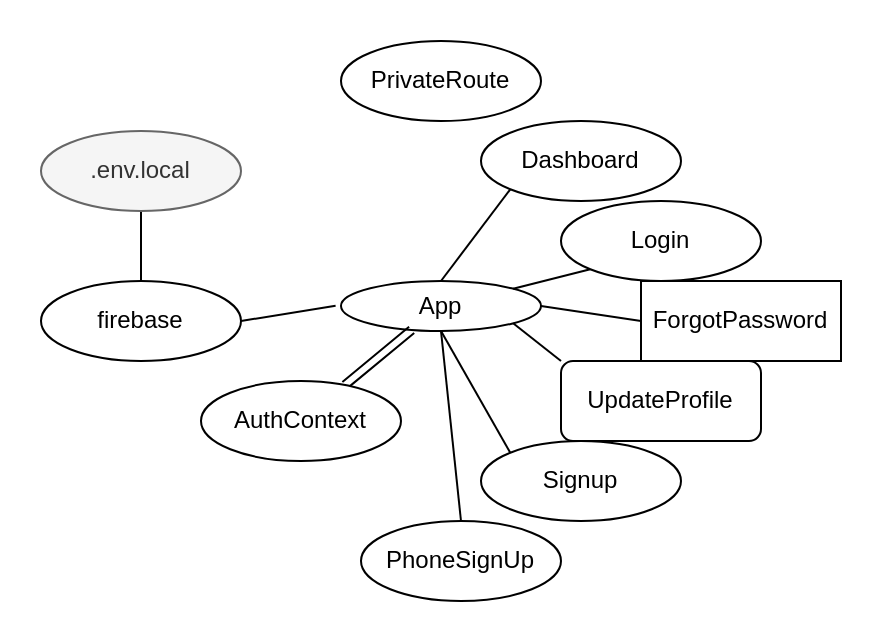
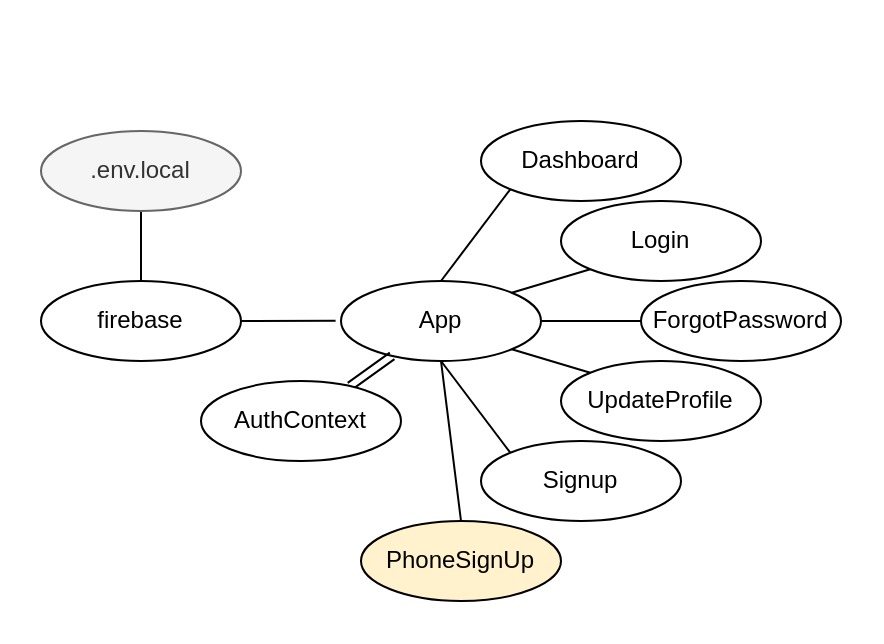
(441, 81) -> none
(441, 306) -> (441, 321)
(741, 321) -> (741, 321)
(661, 401) -> (661, 401)
(461, 561) -> (461, 561)
